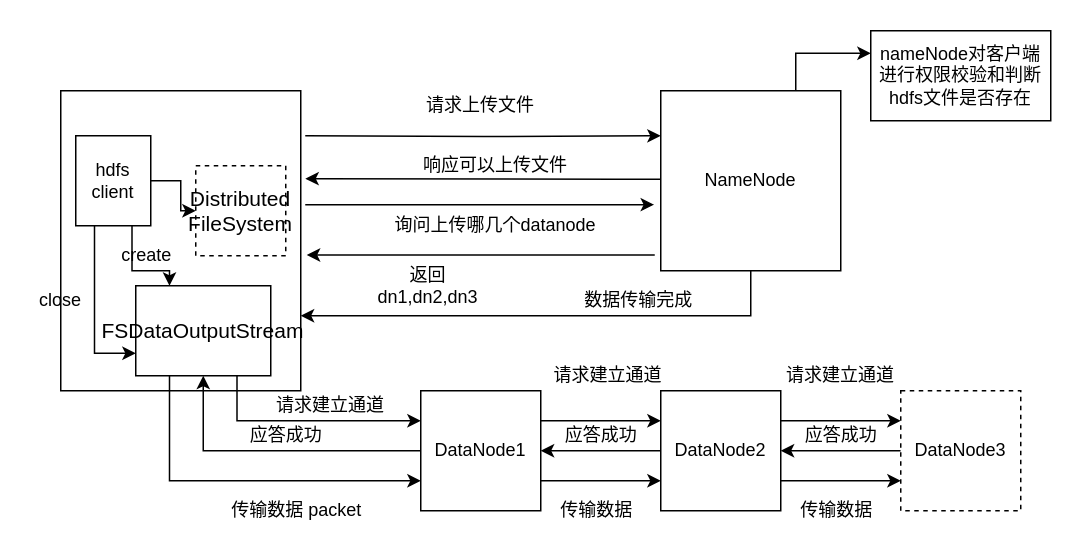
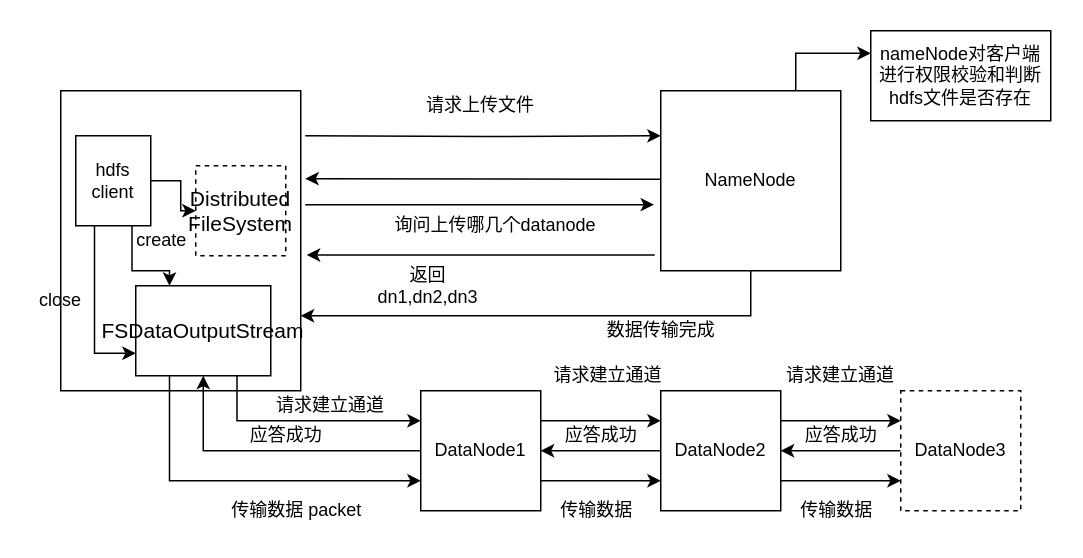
(496, 166) -> none
(147, 256) -> (162, 241)
(638, 301) -> (661, 331)
